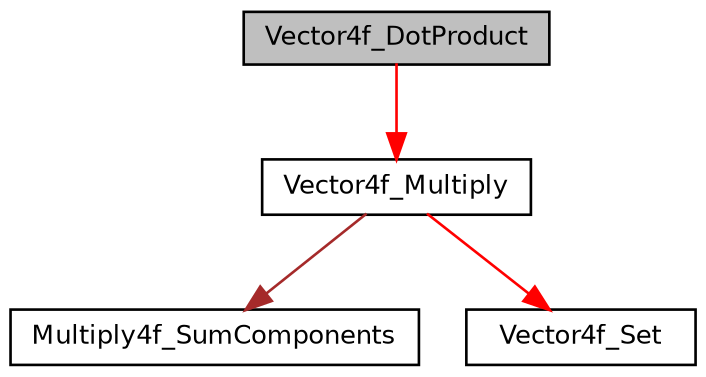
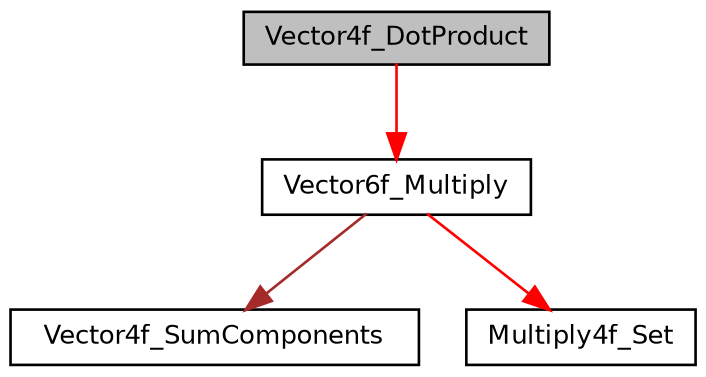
(397, 187) -> (397, 187)
(215, 337) -> (215, 337)
(581, 337) -> (581, 337)
